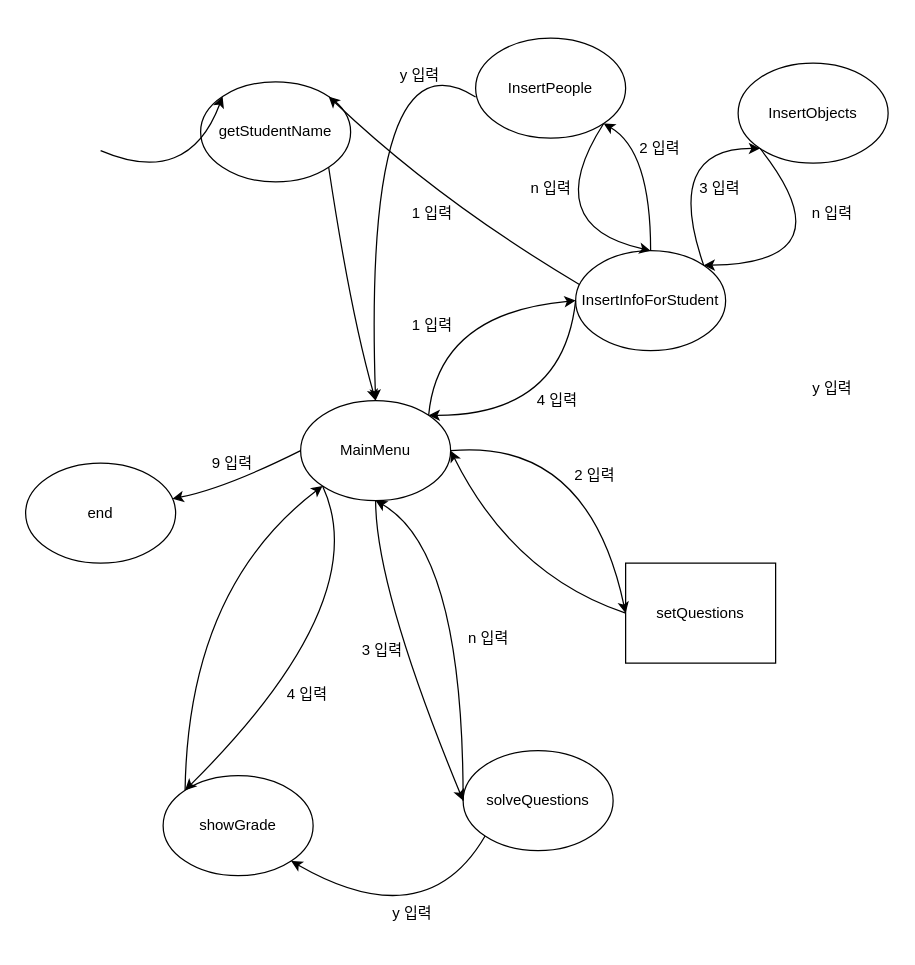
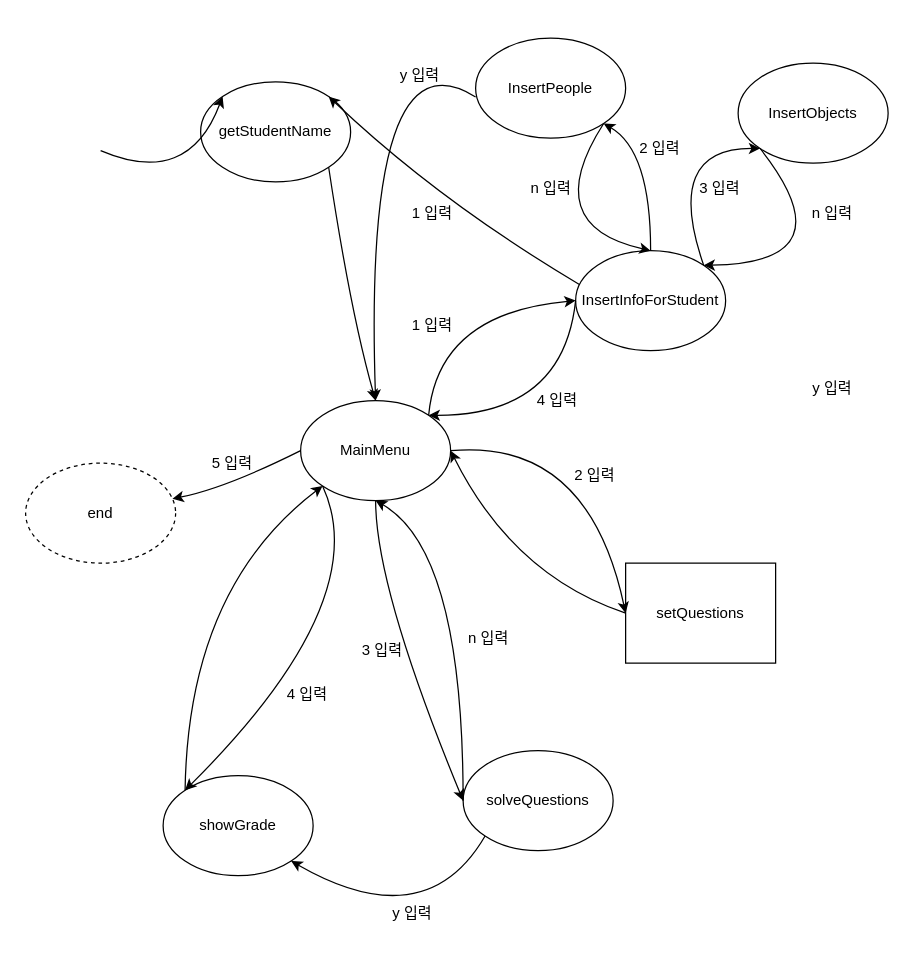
(233, 463) -> (233, 463)
(101, 513) -> (101, 513)
